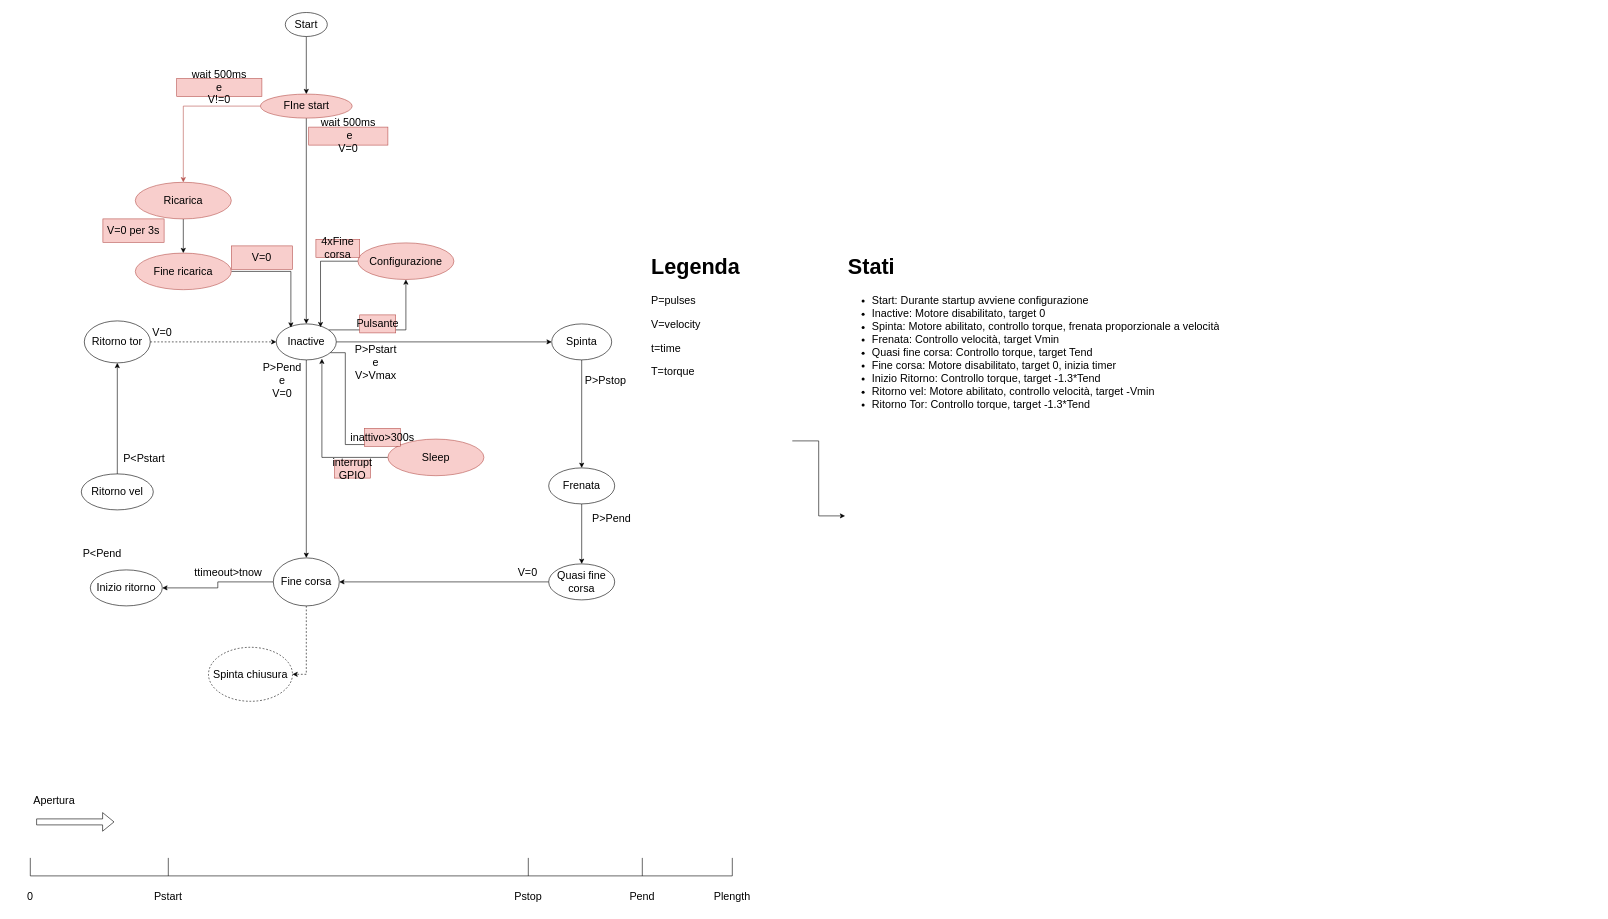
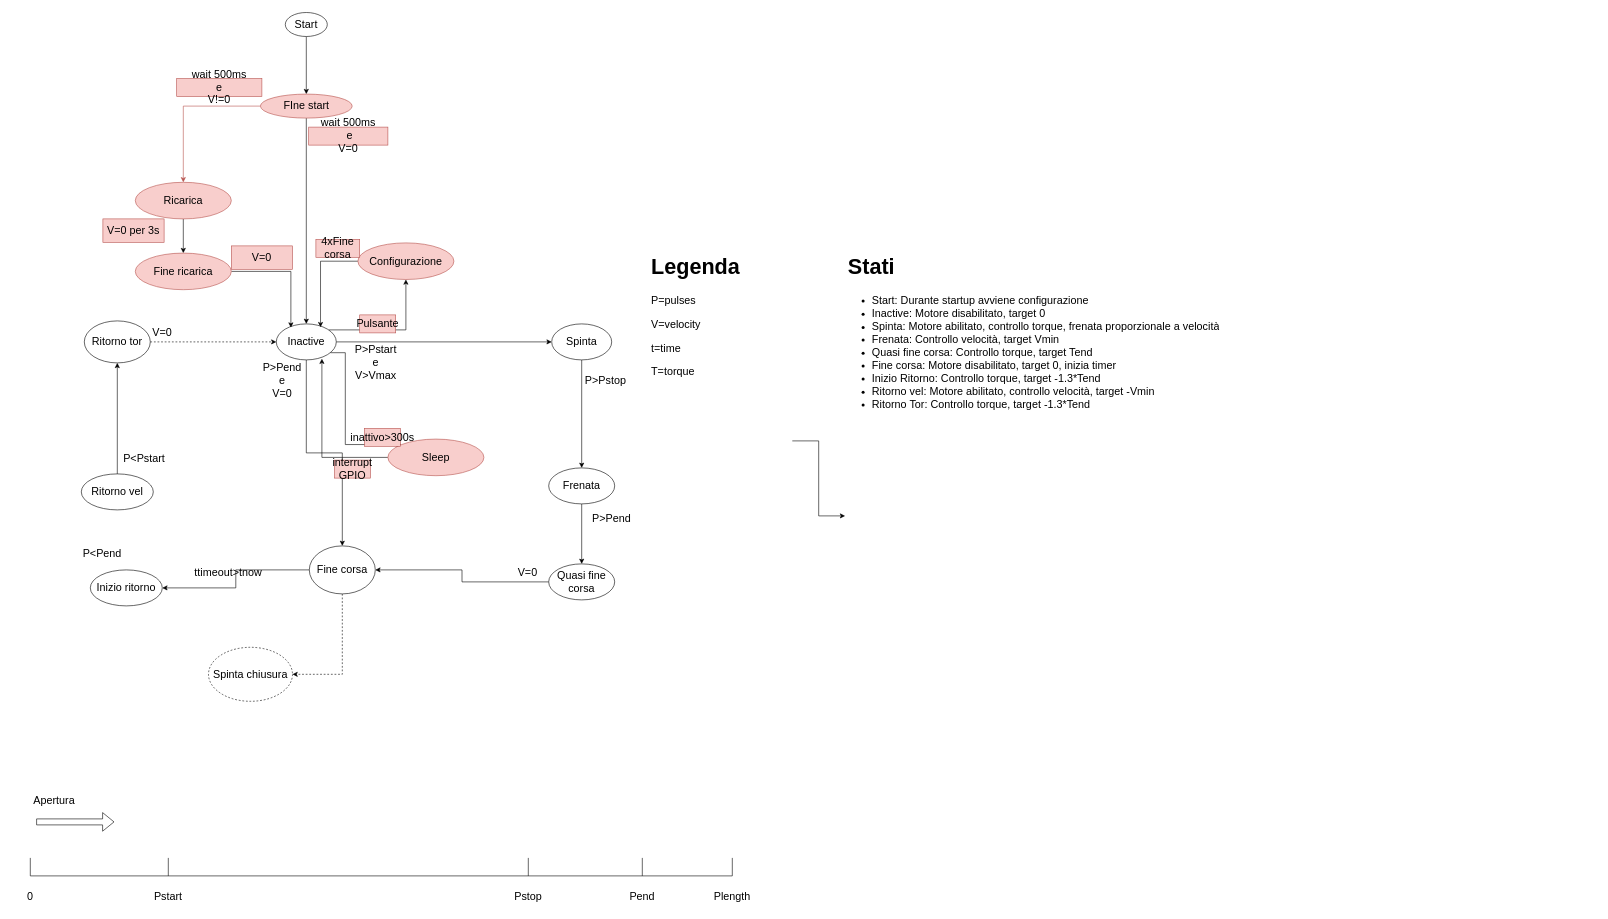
(306, 582) -> (342, 570)
